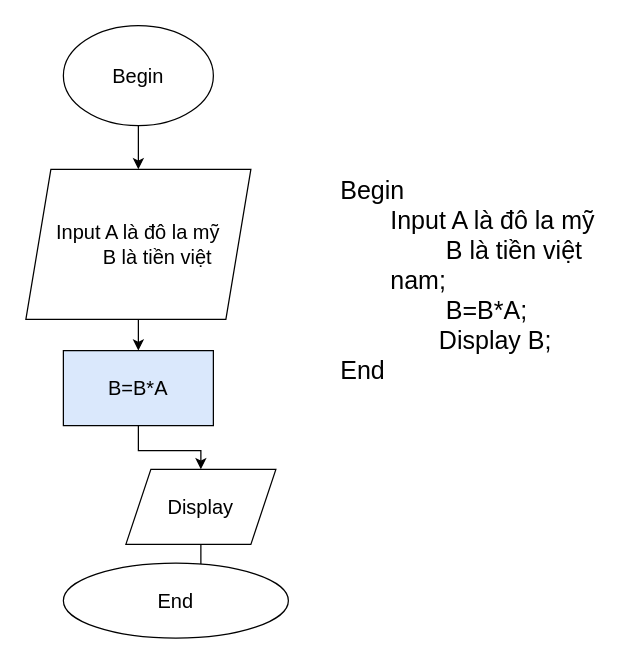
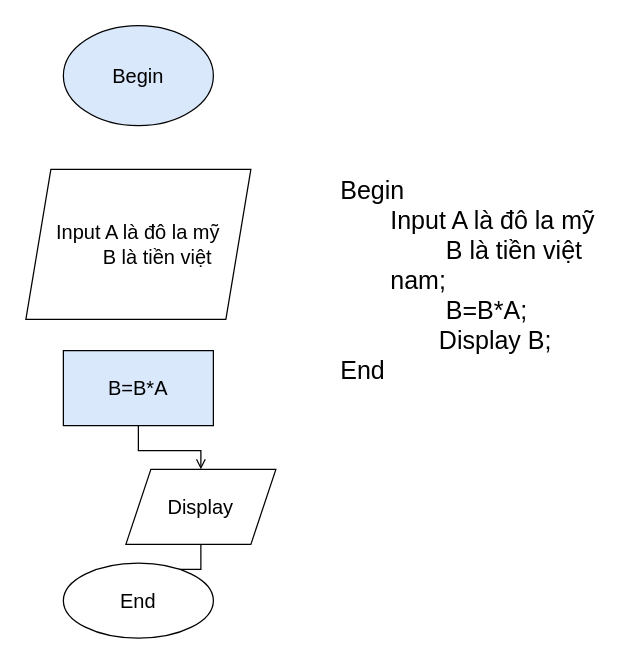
(138, 76) -> (138, 76)
(138, 150) -> none
(138, 339) -> none
(201, 459) -> (201, 460)
(176, 601) -> (138, 601)
